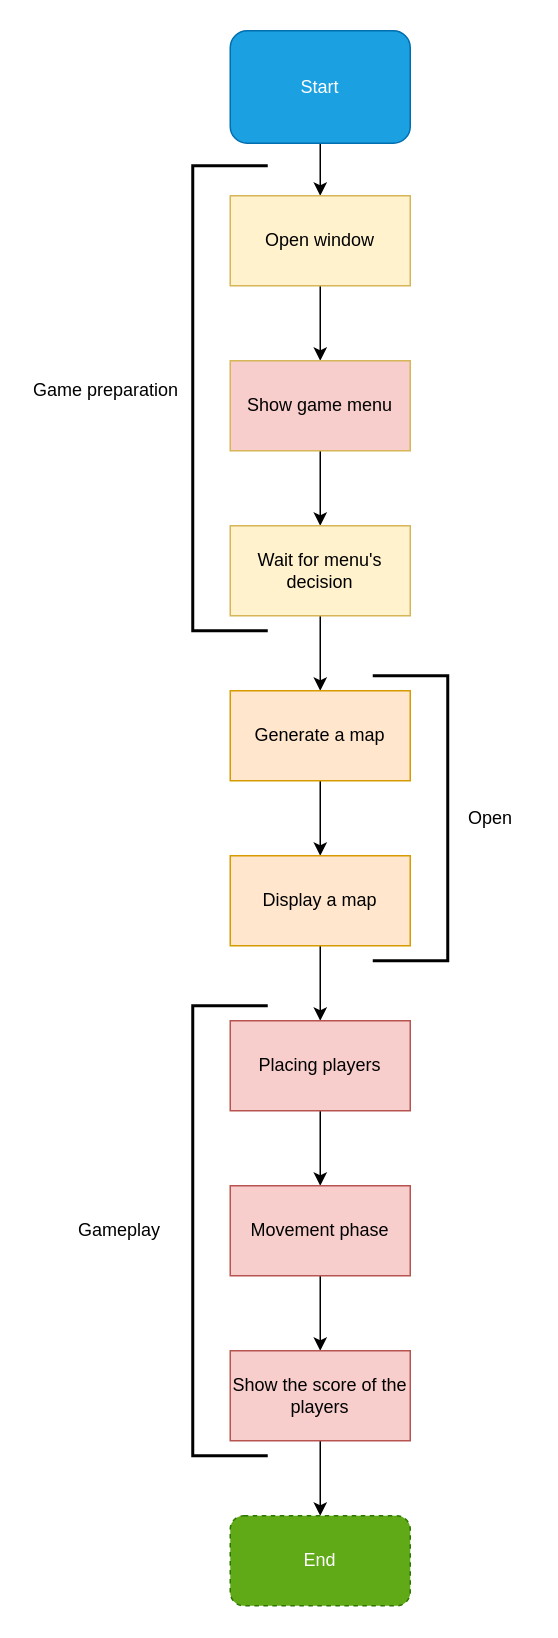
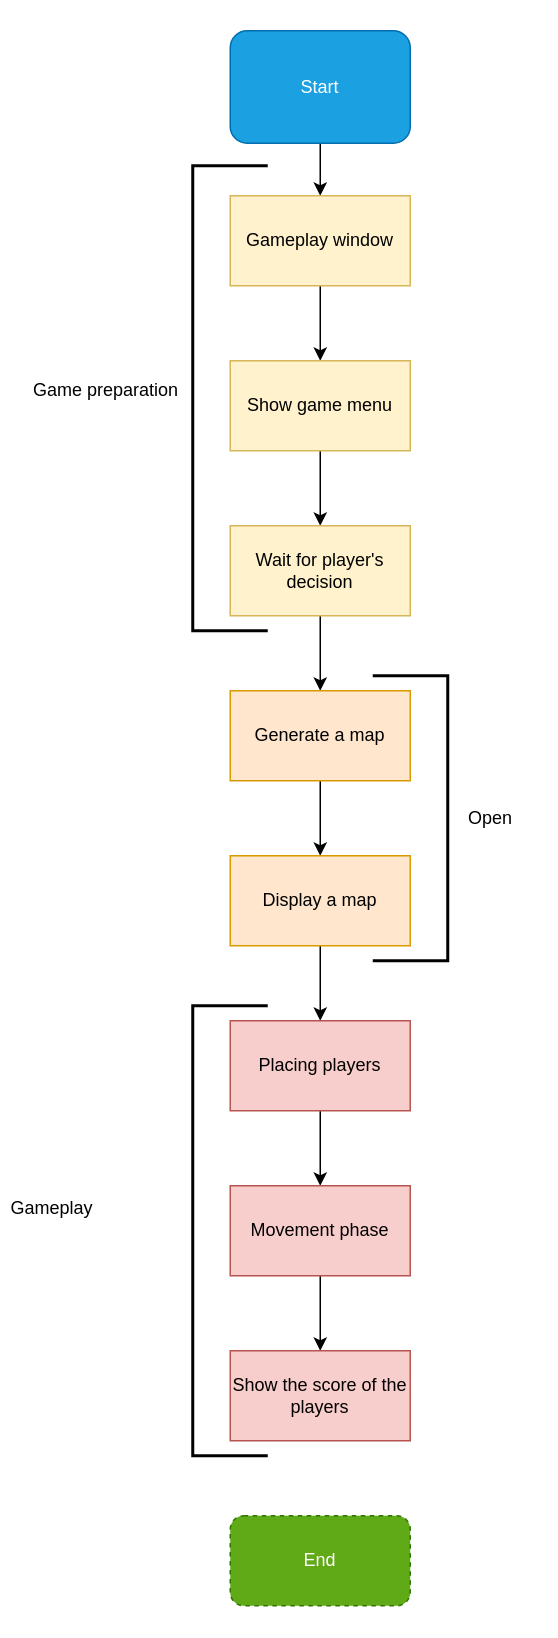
(320, 241) -> (320, 241)
(320, 406) -> (320, 406)
(320, 571) -> (320, 571)
(128, 1231) -> (61, 1208)
(320, 1473) -> none
